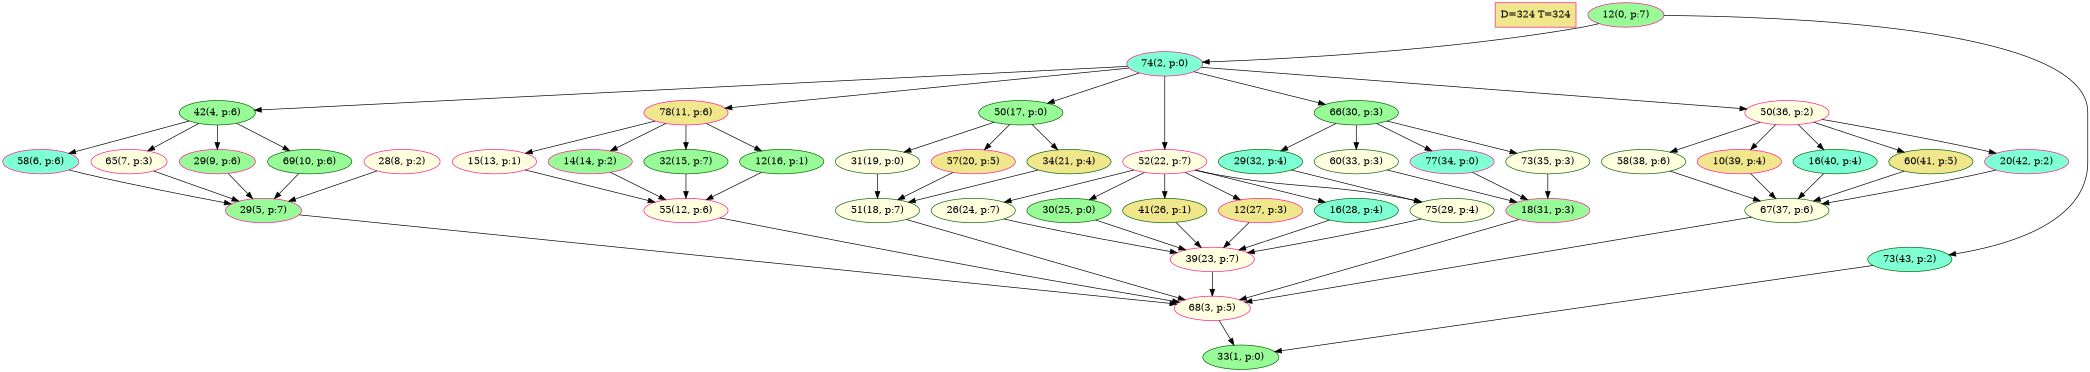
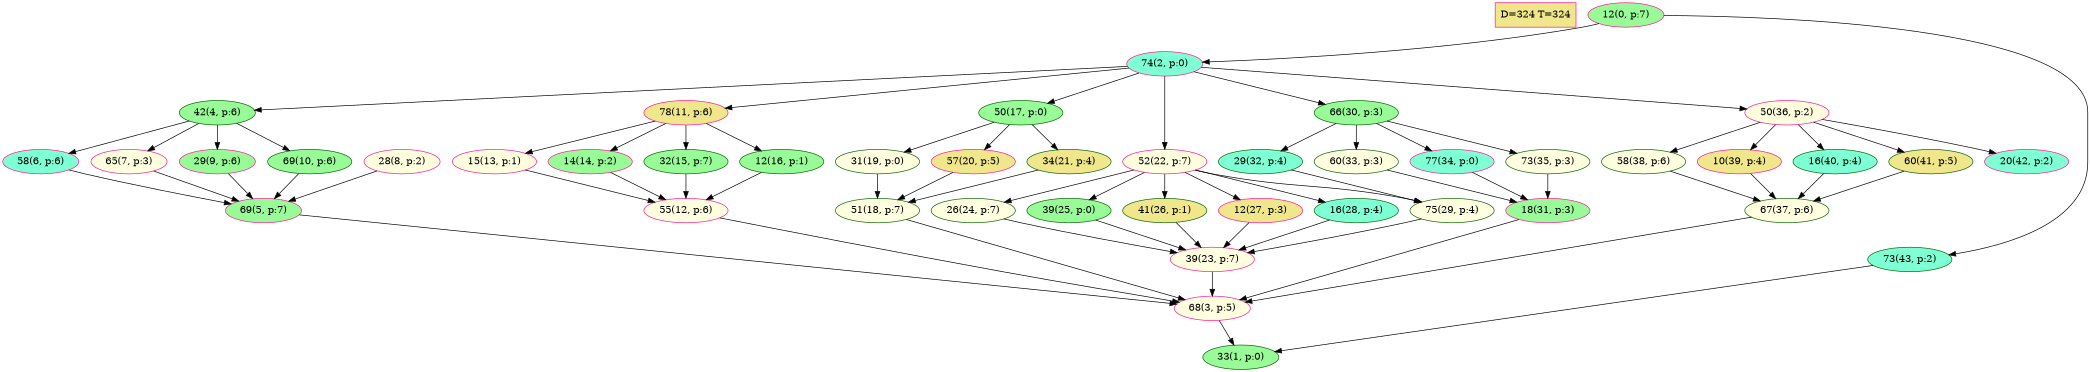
(1913, 187) -> none
(264, 211) -> (264, 211)
(1069, 211) -> (1069, 211)
